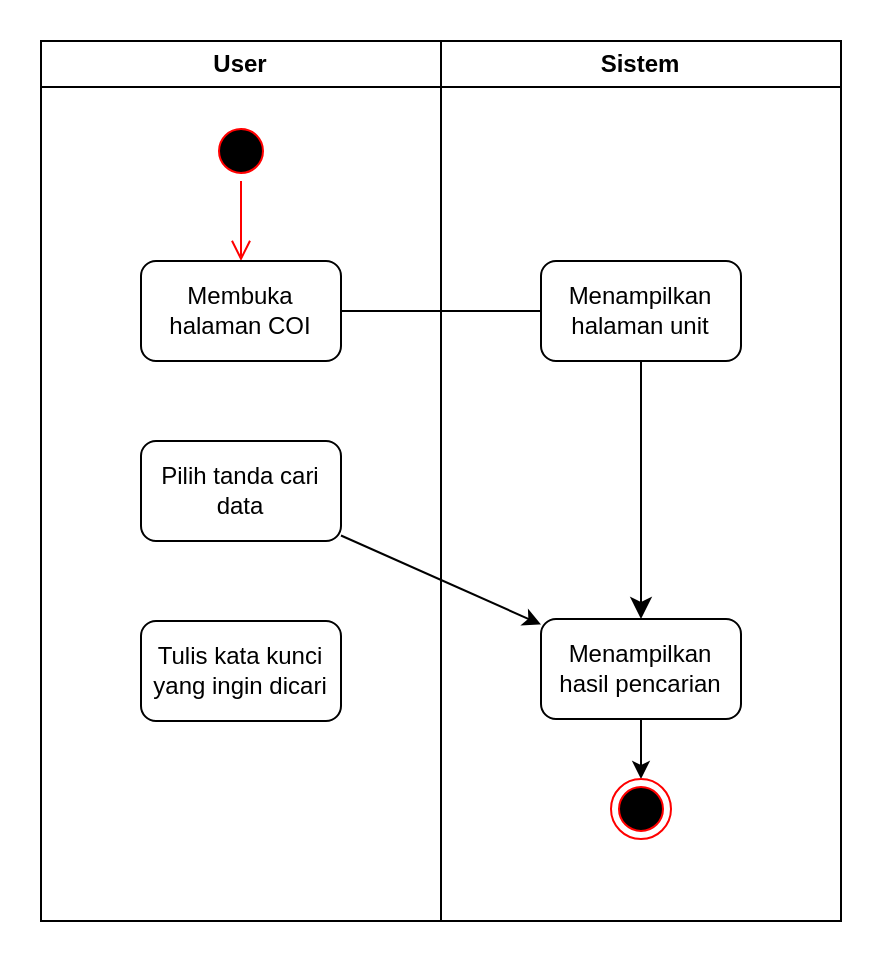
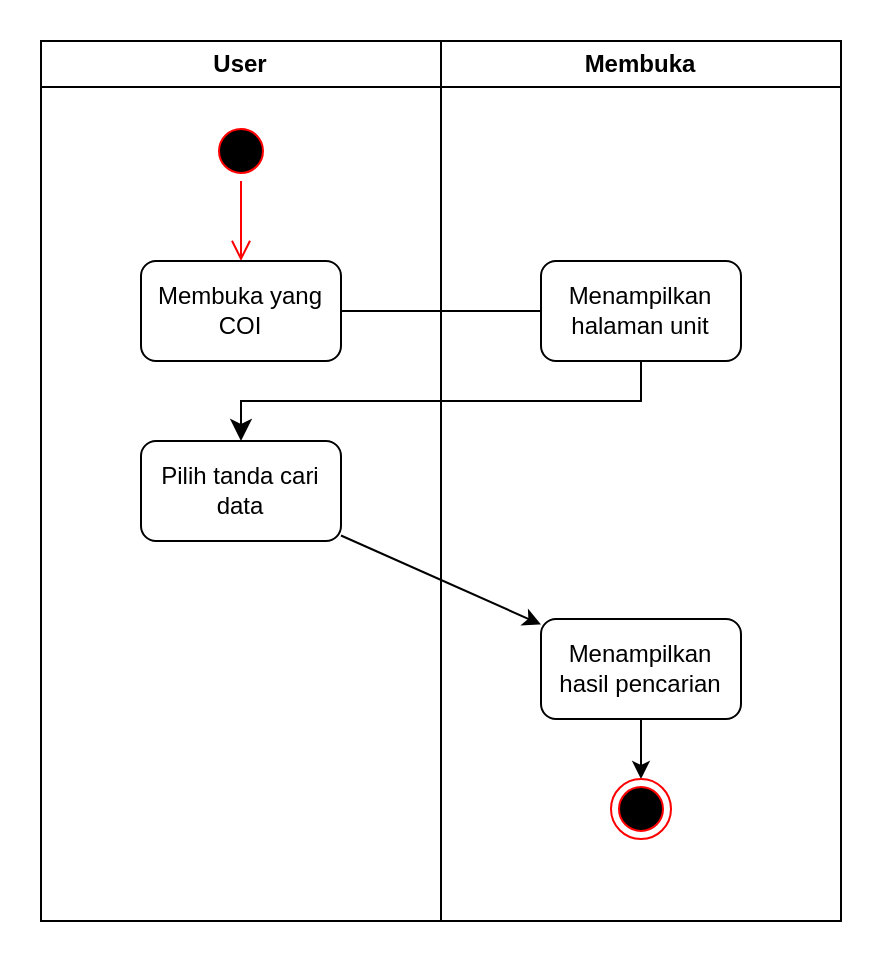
(641, 65) -> (641, 65)
(241, 311) -> (241, 311)
(641, 500) -> (327, 401)
(241, 671) -> none
